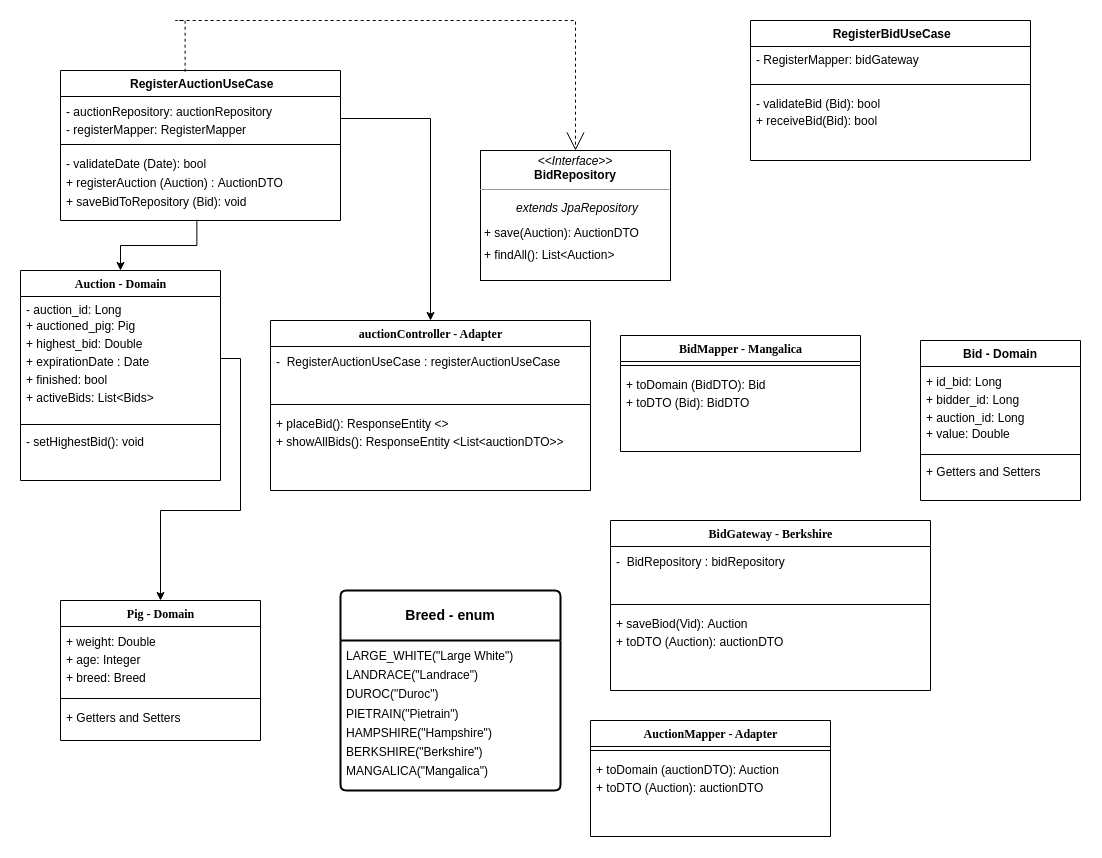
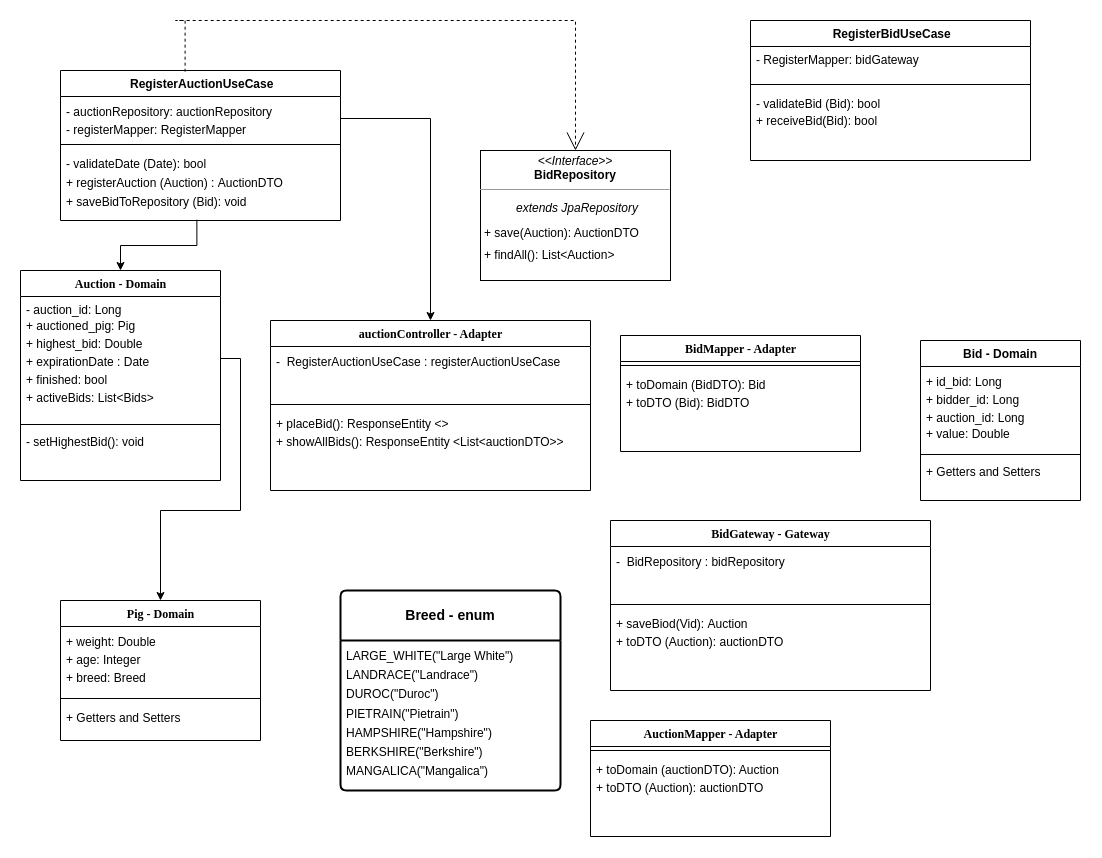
(741, 350) -> (741, 350)
(771, 535) -> (771, 535)
